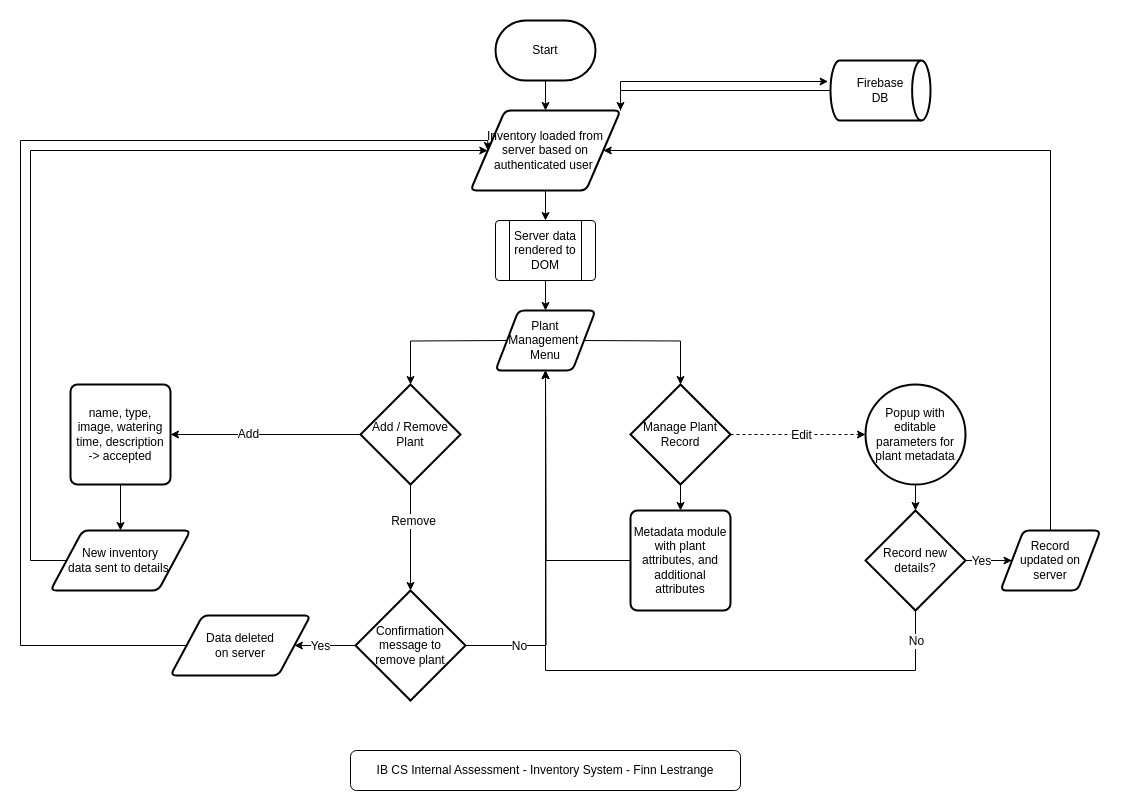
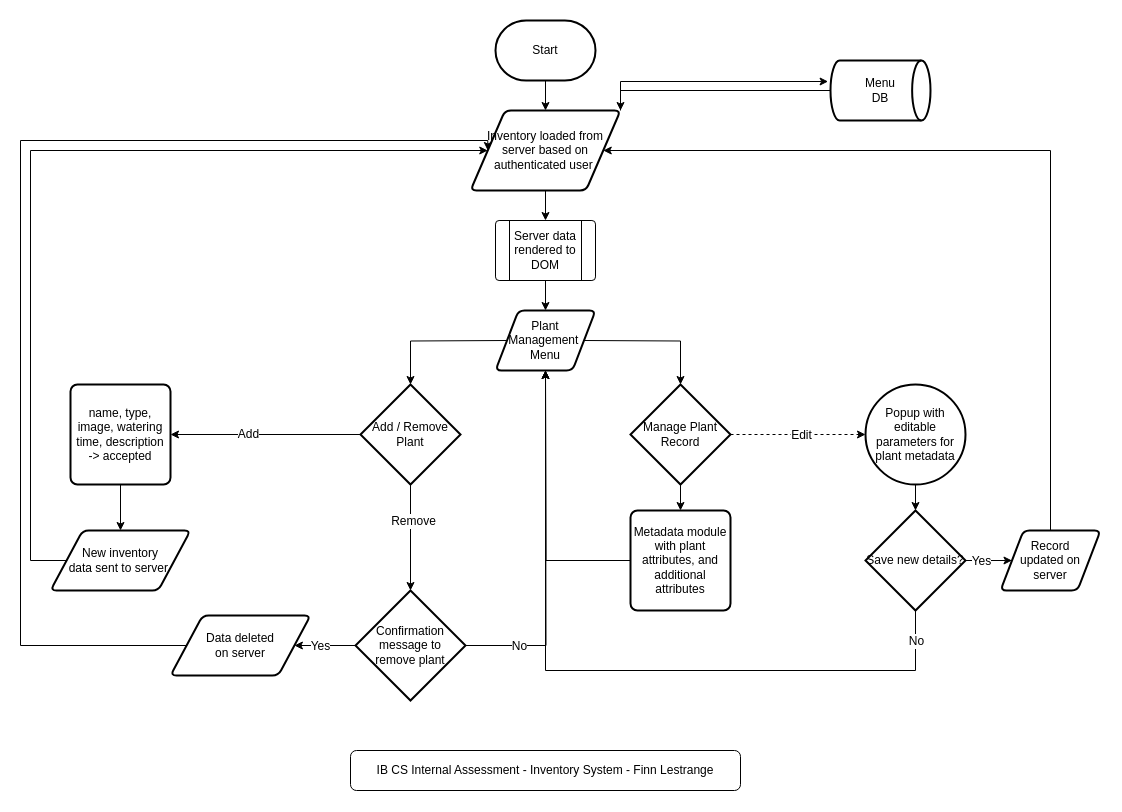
(881, 91) -> (881, 91)
(121, 561) -> (121, 561)
(916, 561) -> (916, 561)
